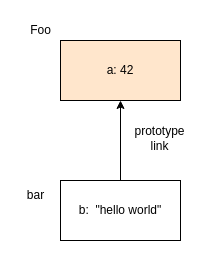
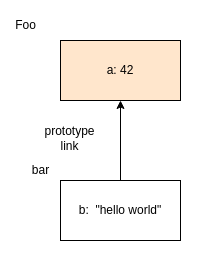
(41, 31) -> (26, 26)
(160, 139) -> (70, 139)
(36, 196) -> (41, 171)
